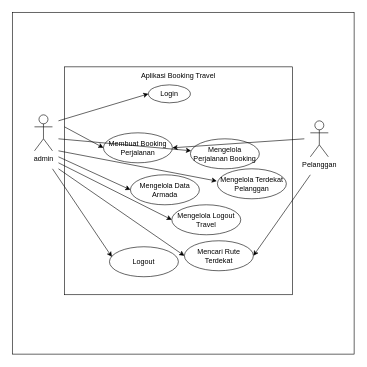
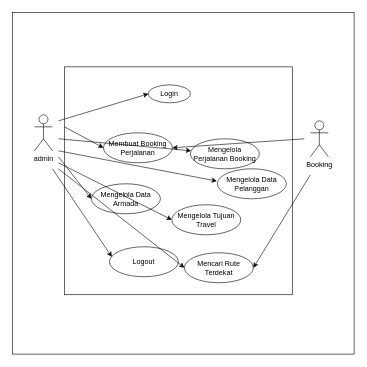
(179, 76) -> none
(320, 165) -> (320, 165)
(252, 184) -> (252, 184)
(165, 190) -> (126, 199)
(206, 220) -> (206, 220)
(219, 256) -> (219, 268)
